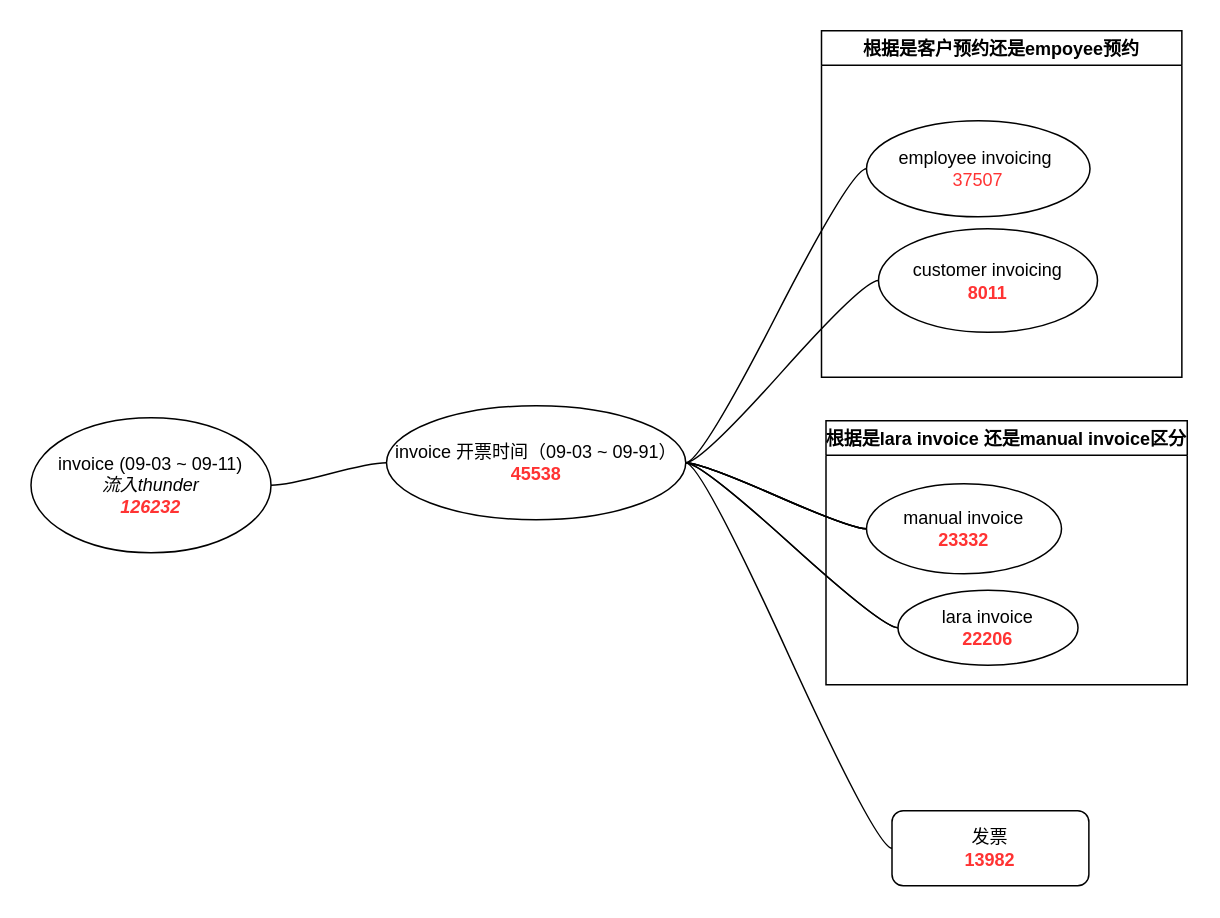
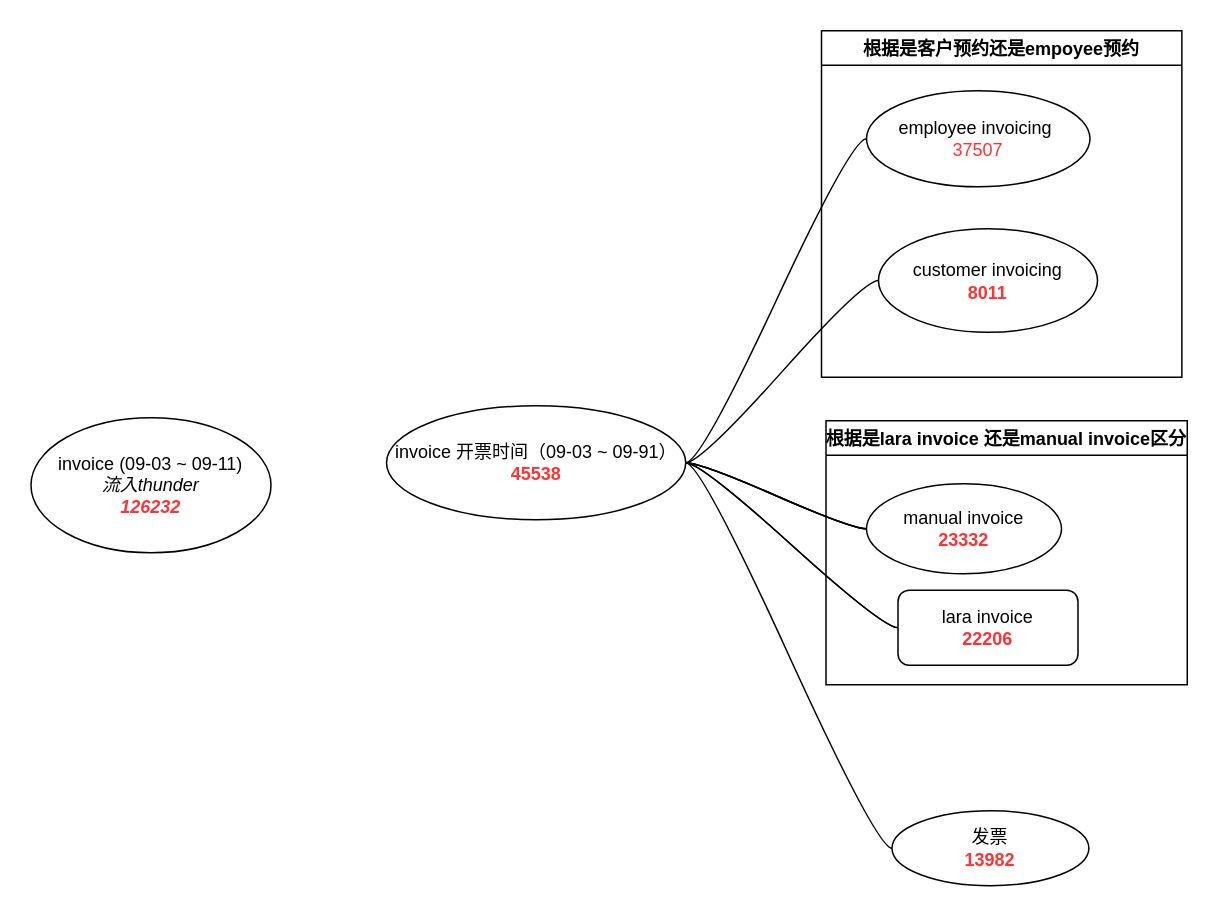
(978, 169) -> (978, 139)
(329, 474) -> none
(988, 628) -> (988, 628)
(990, 848) -> (990, 848)
